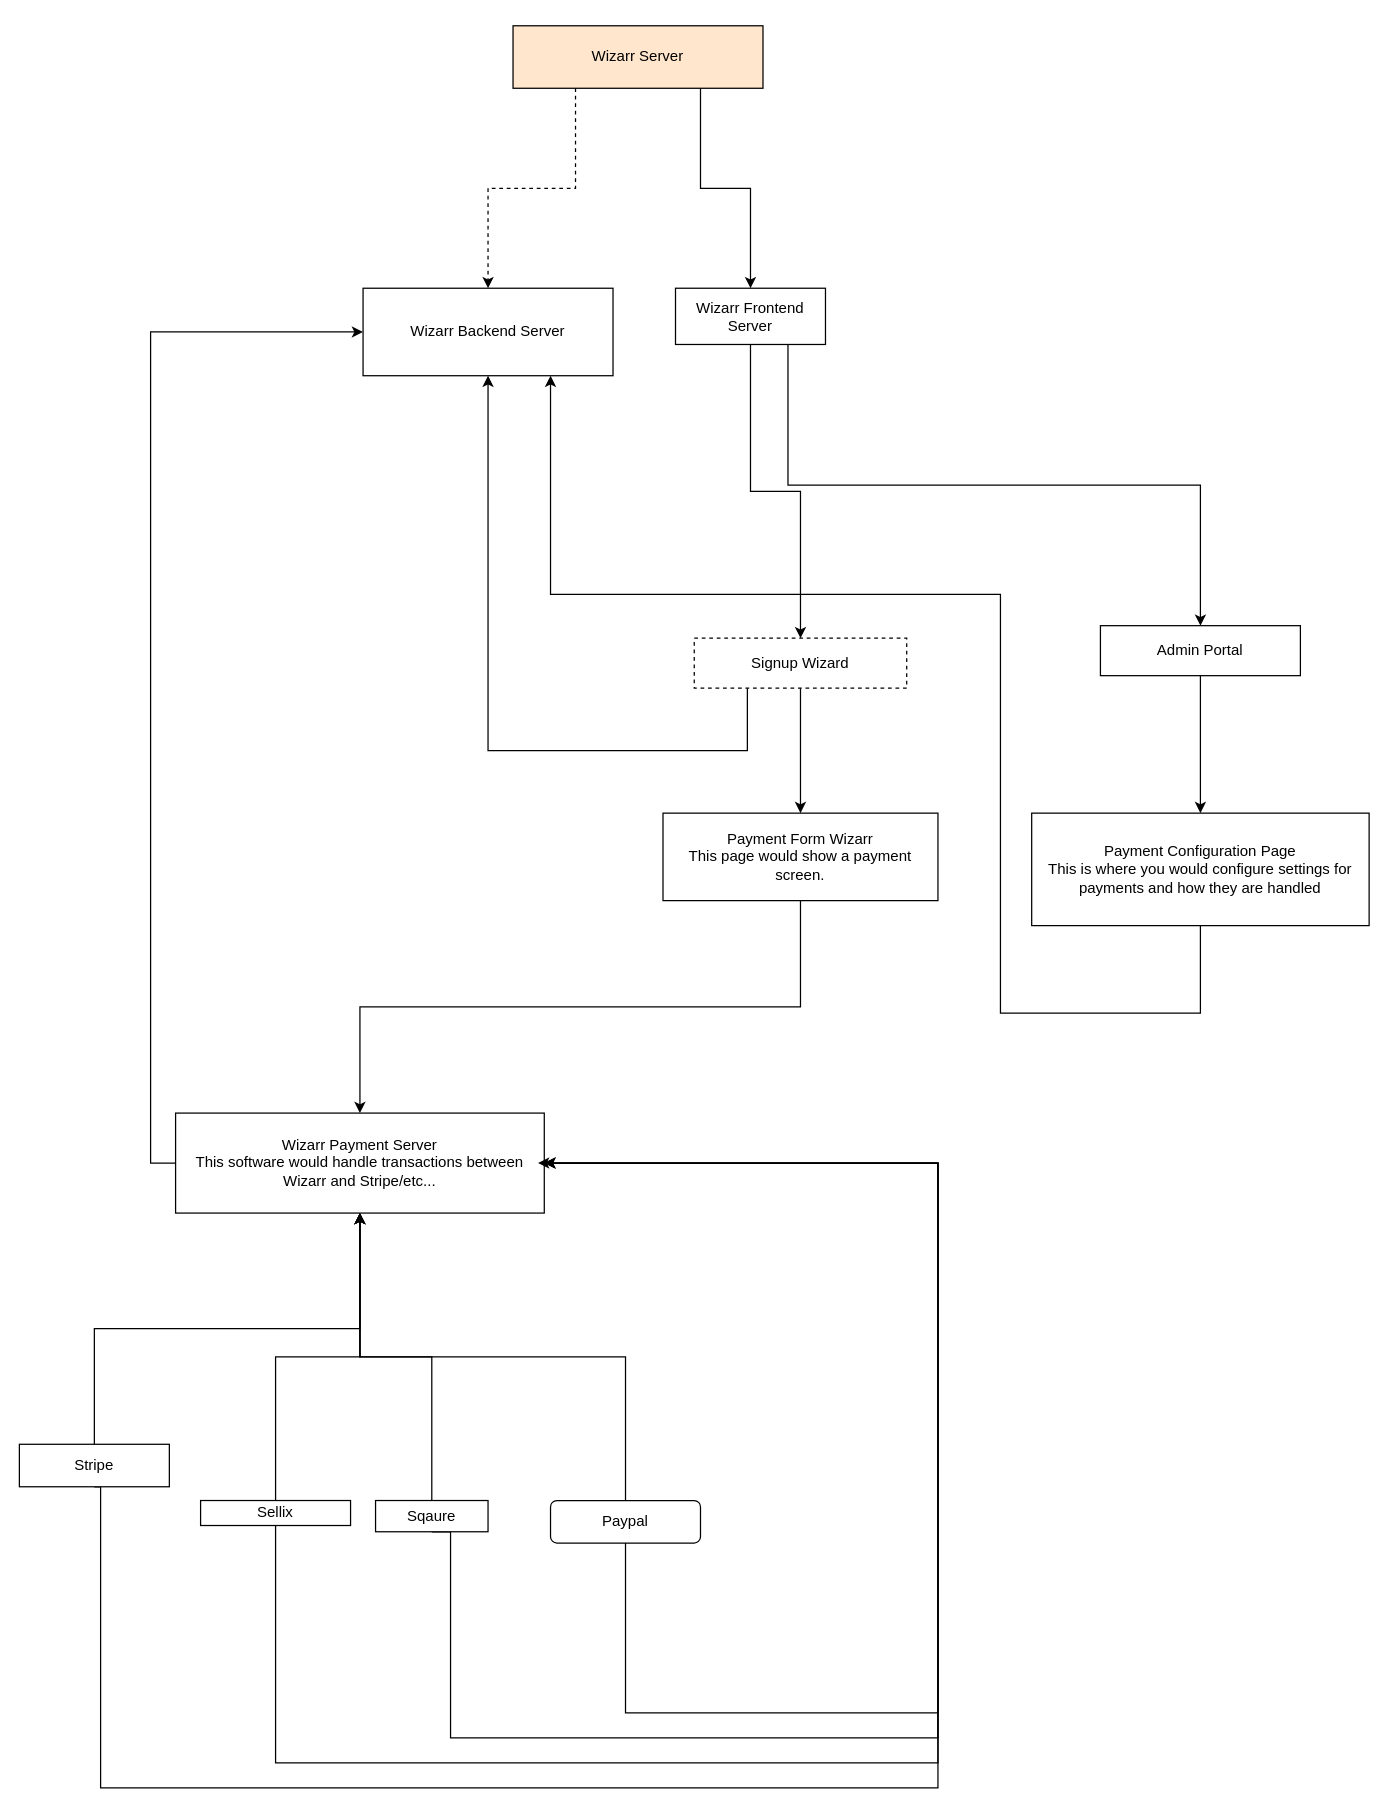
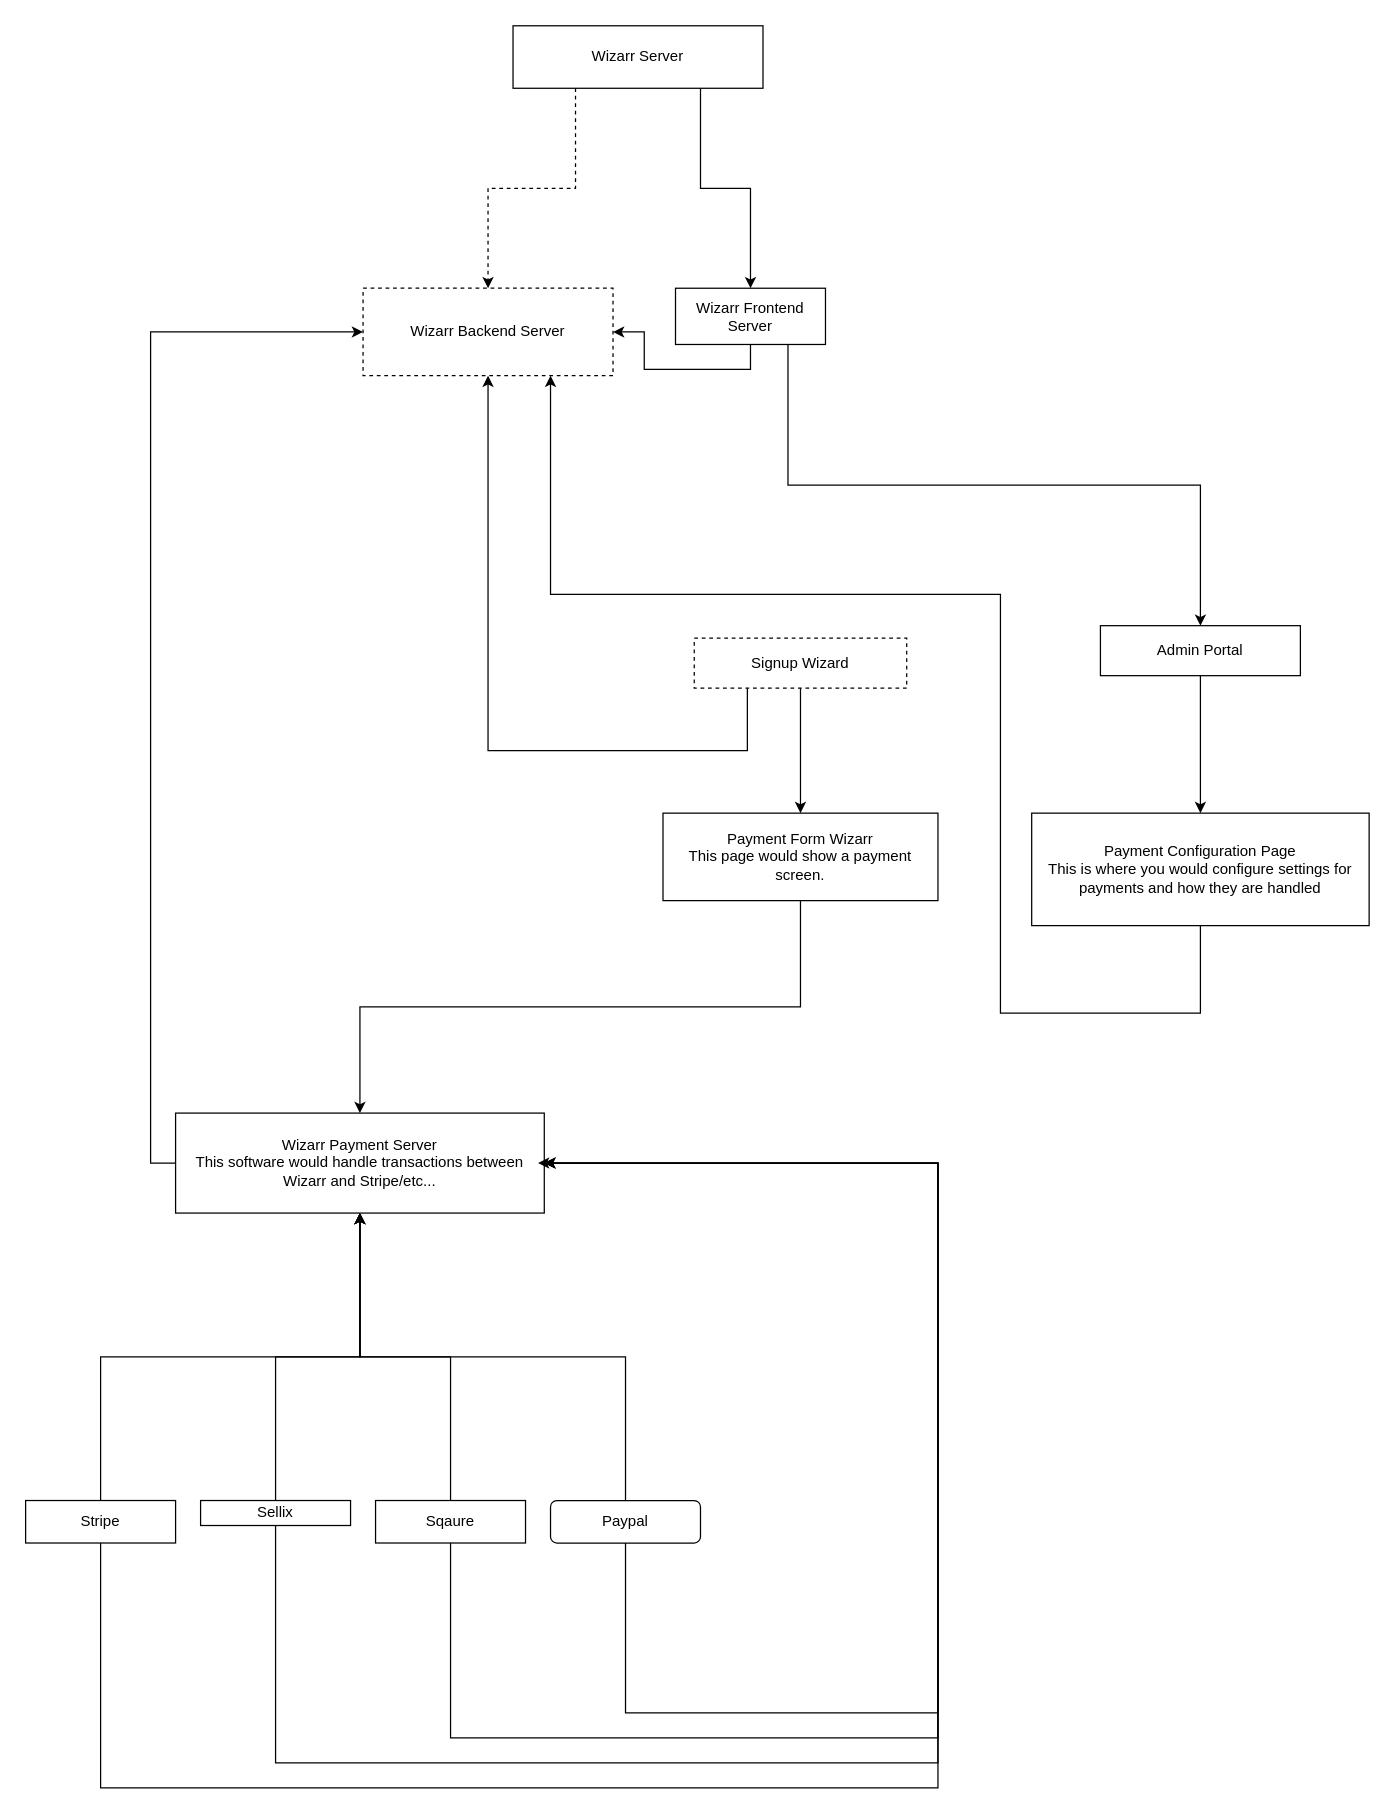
(638, 57) -> (638, 57)
(488, 332) -> (488, 332)
(783, 491) -> (668, 369)
(94, 1466) -> (101, 1522)
(432, 1516) -> (451, 1522)
